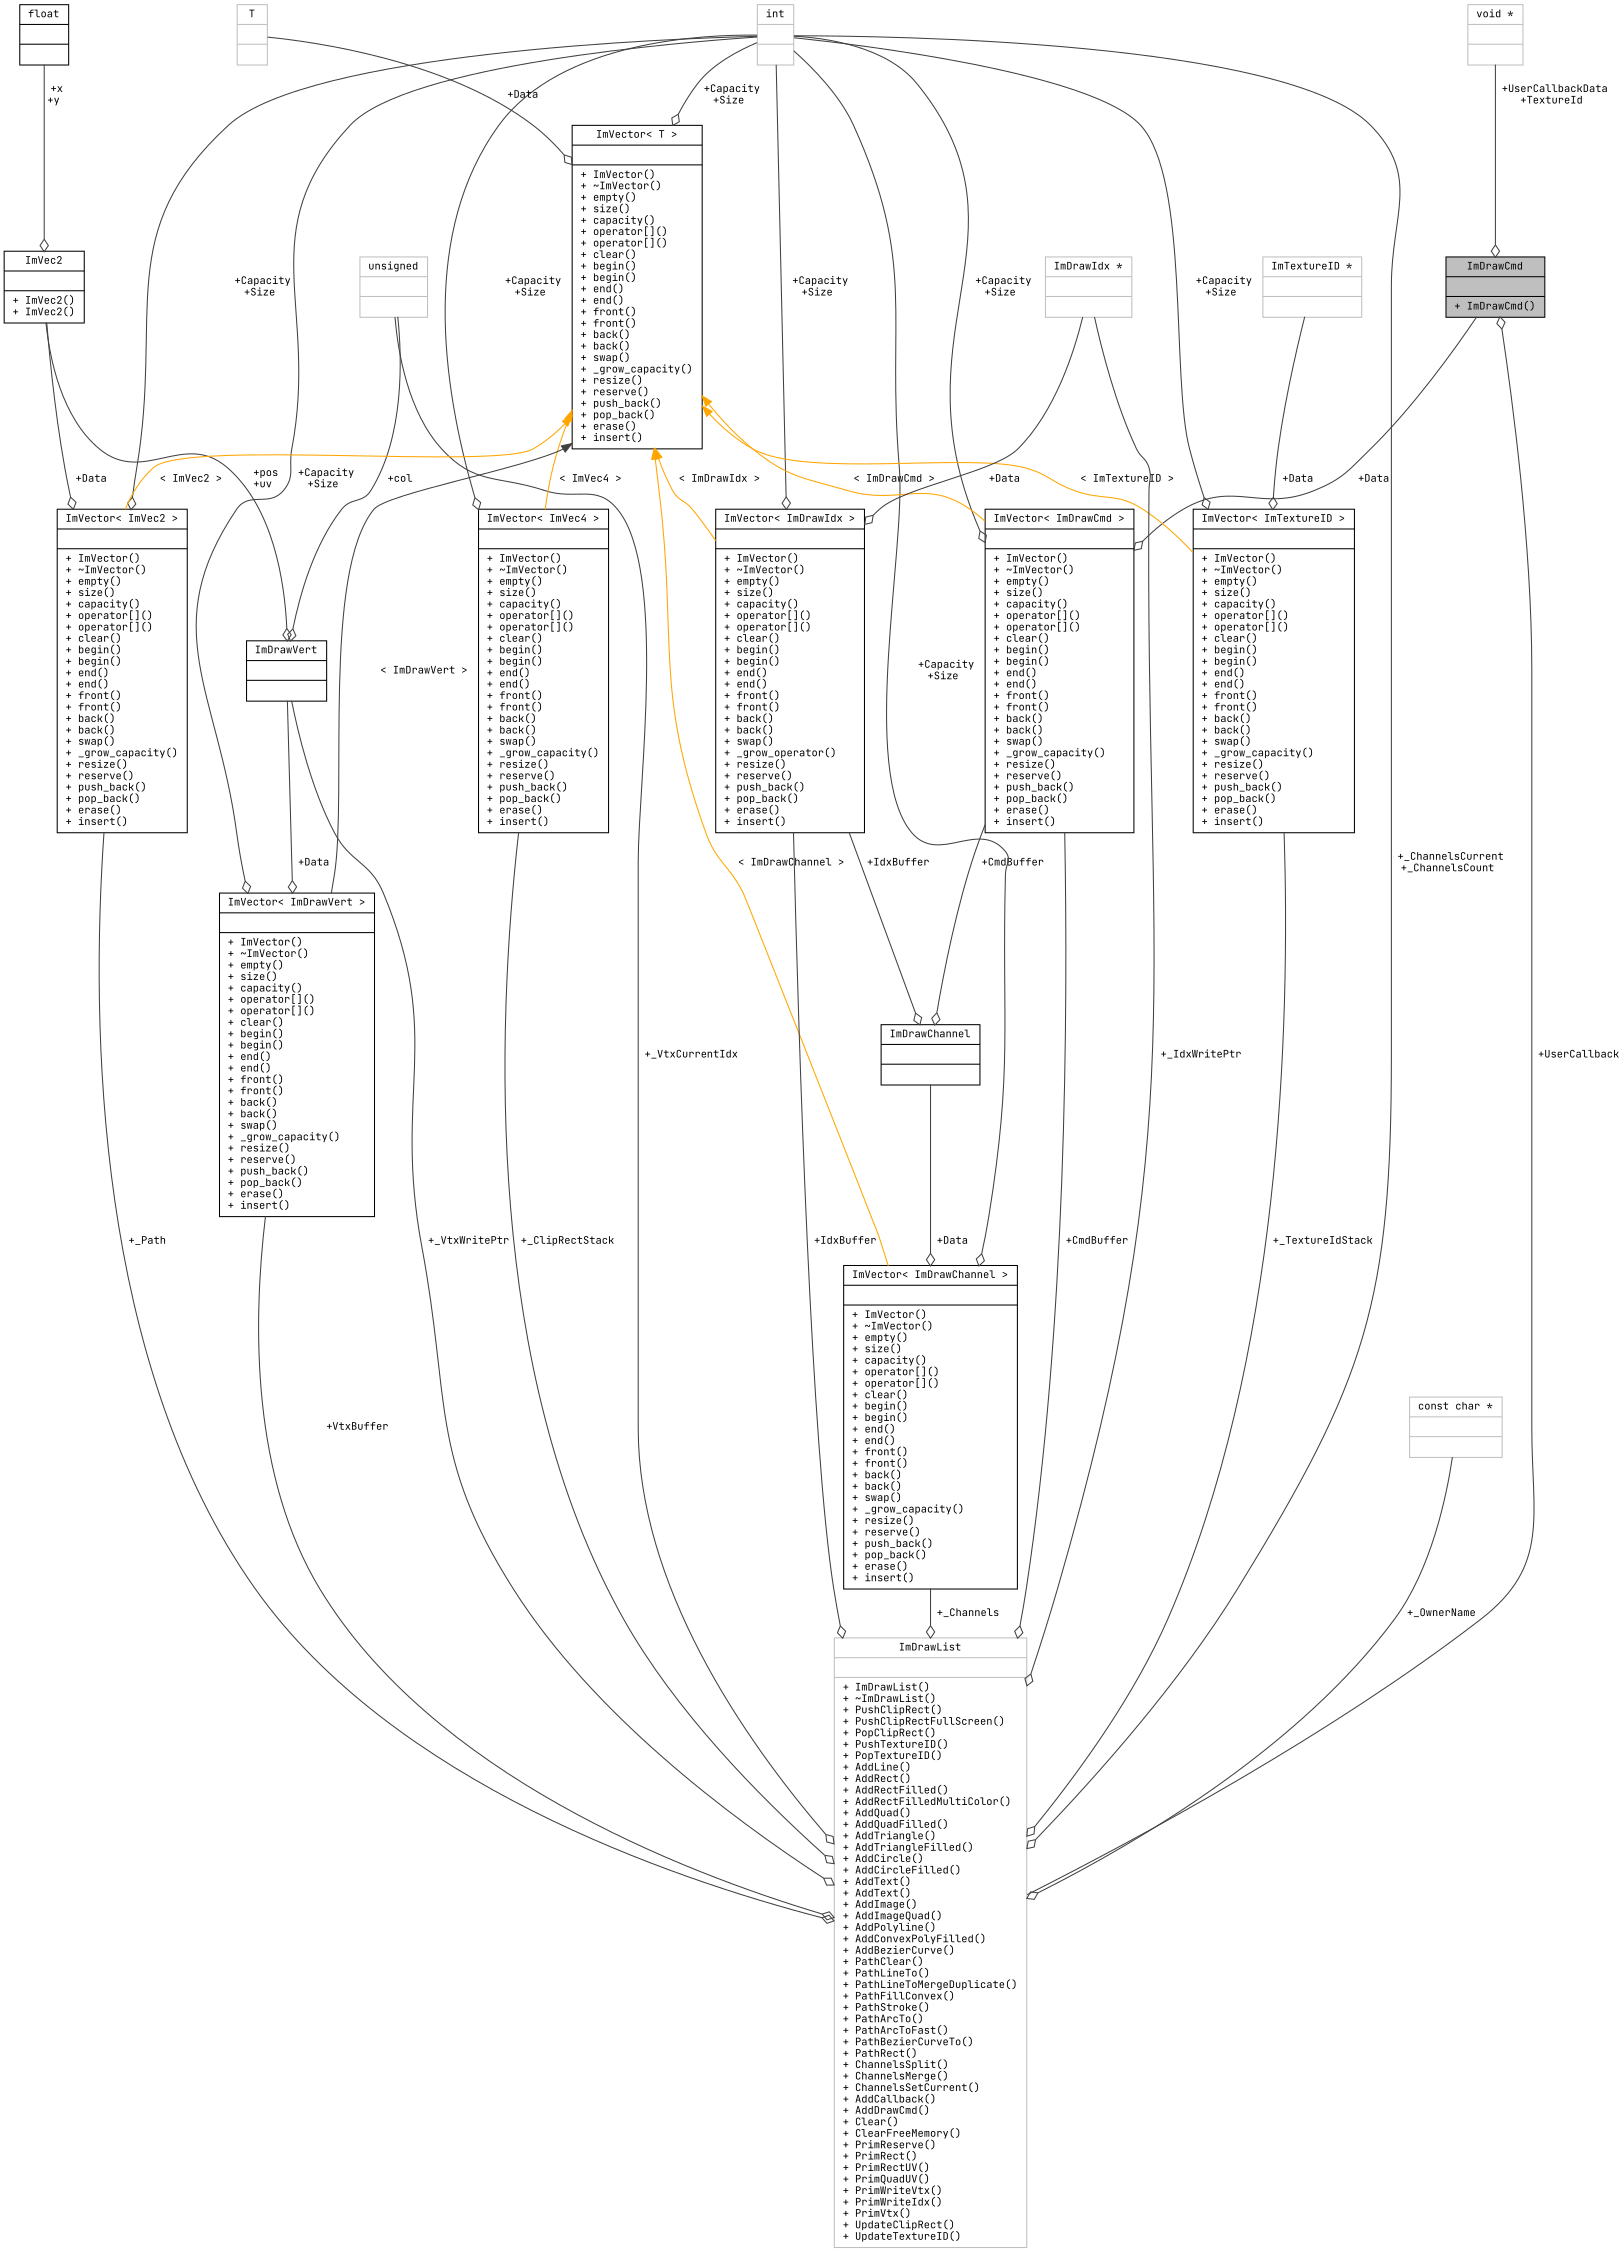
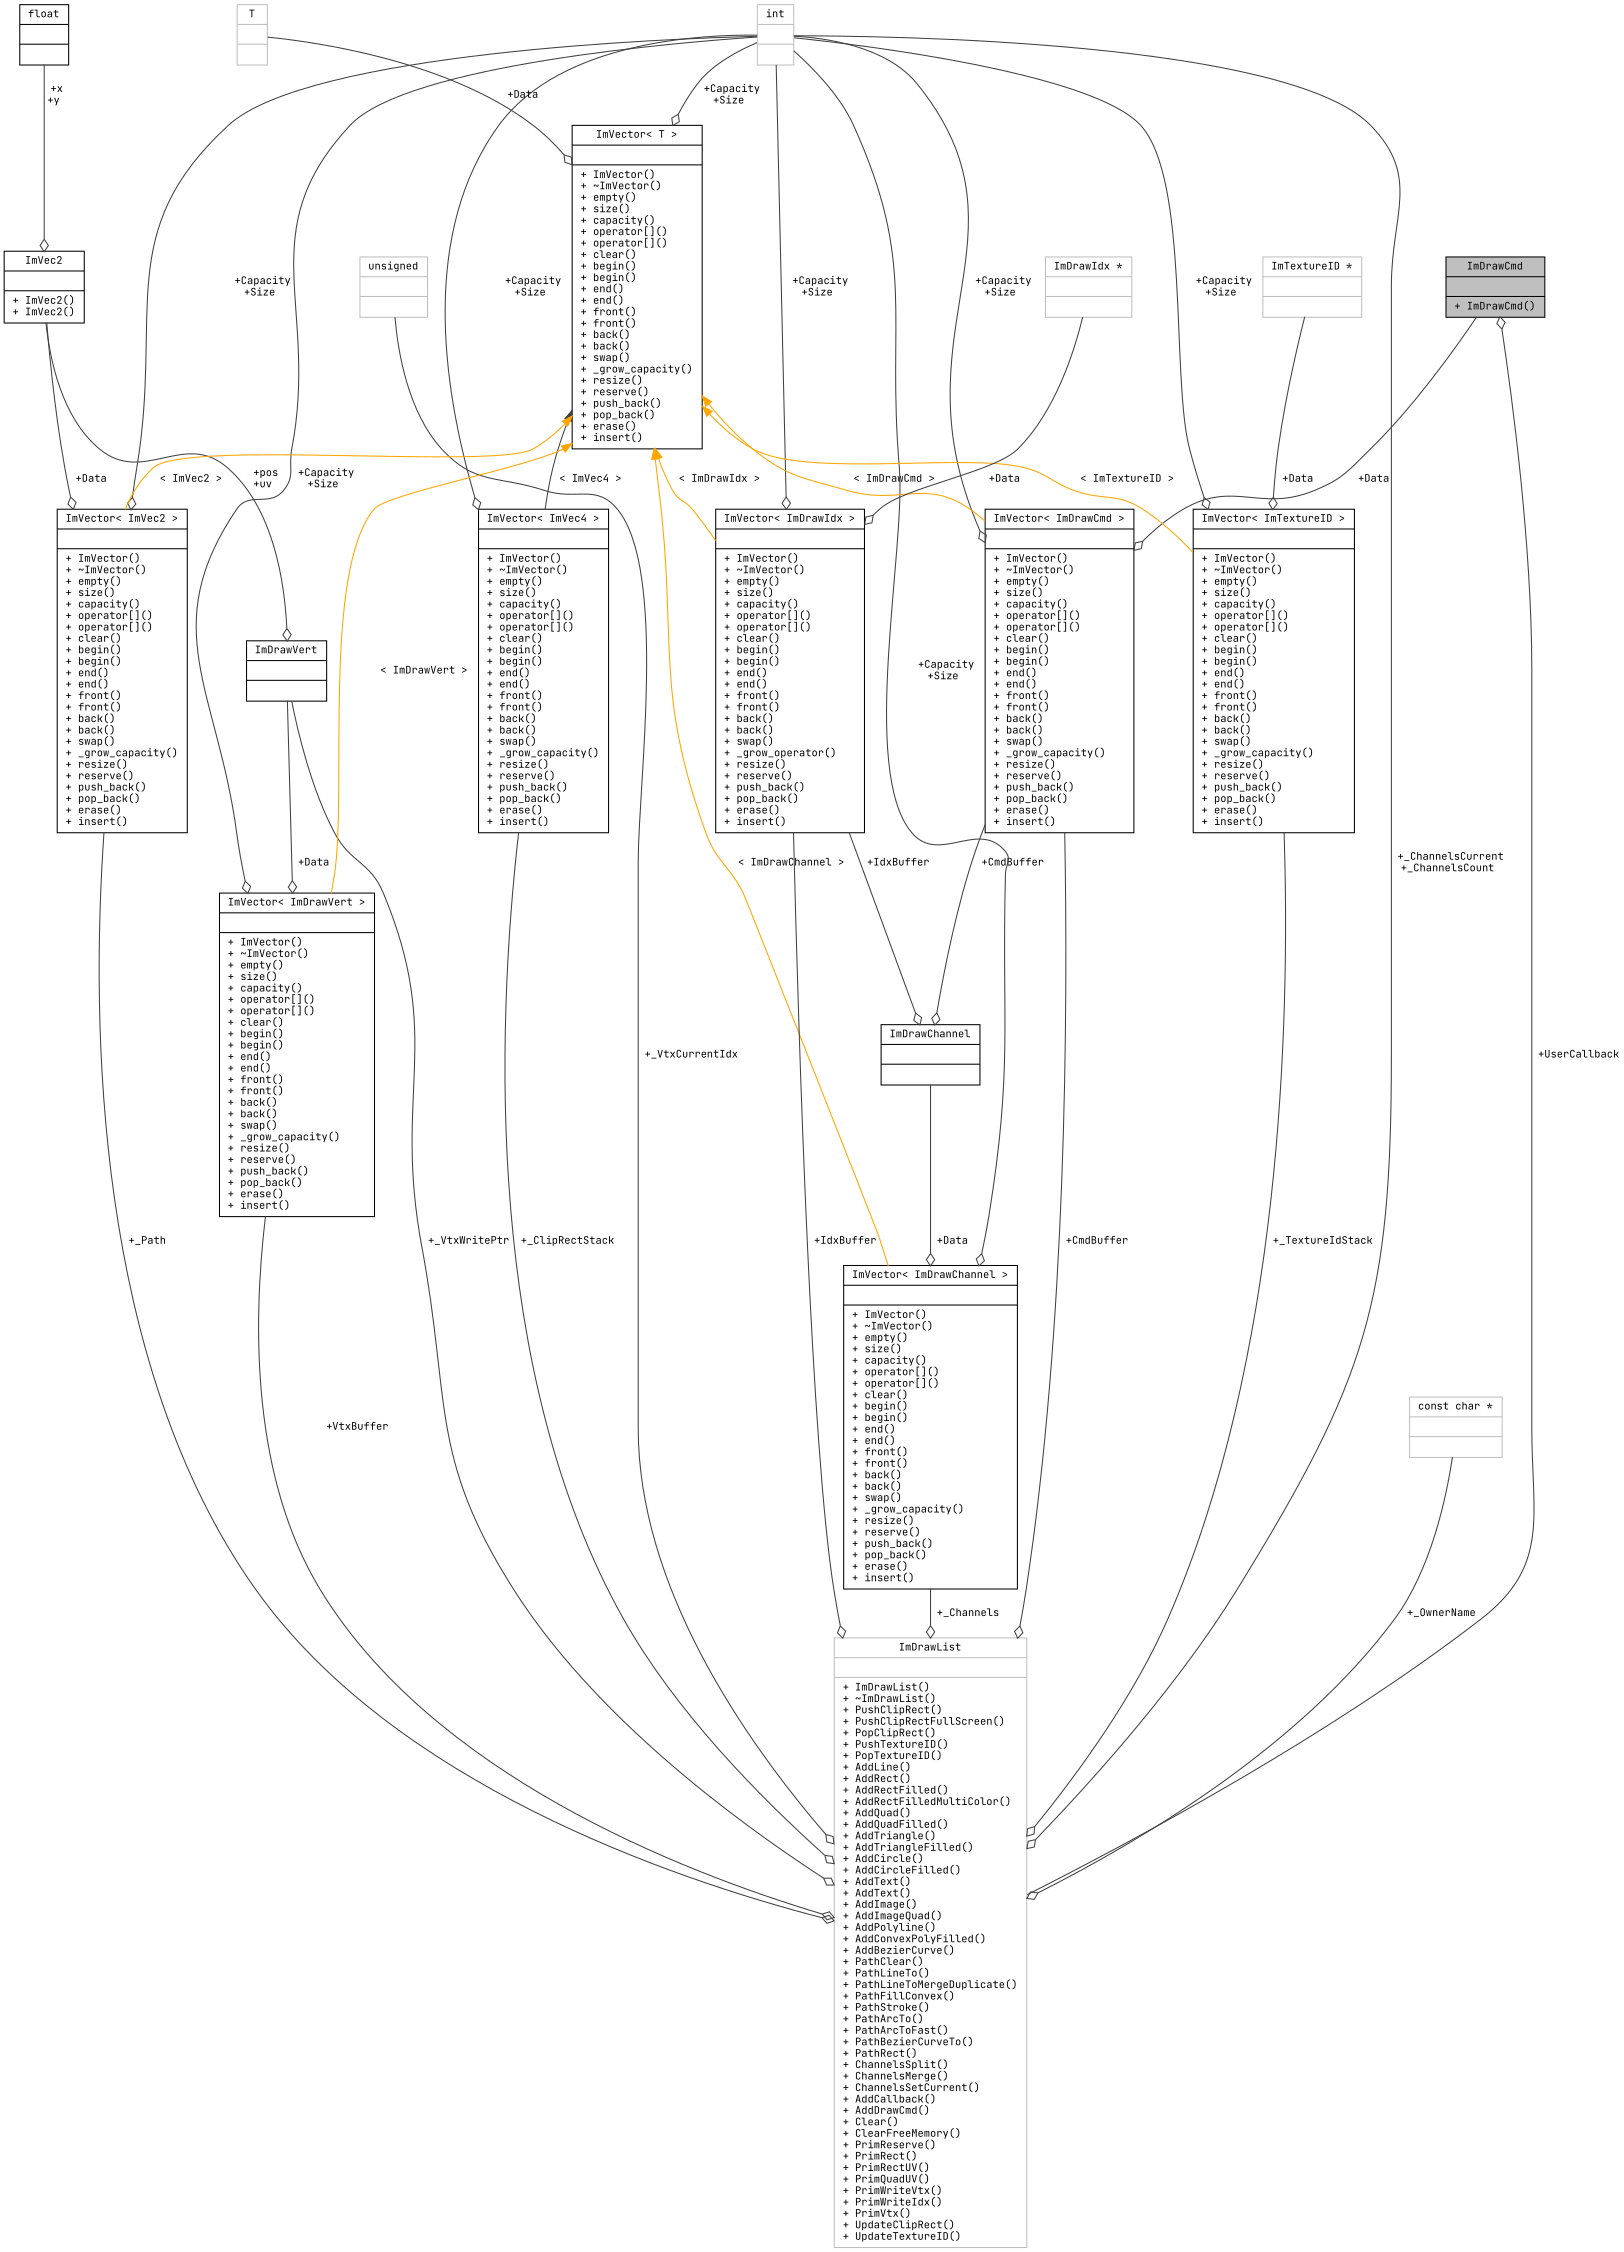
(1495, 35) -> none
(554, 464) -> (554, 464)
(374, 485) -> none
(346, 600) -> (346, 600)
(1153, 997) -> none
